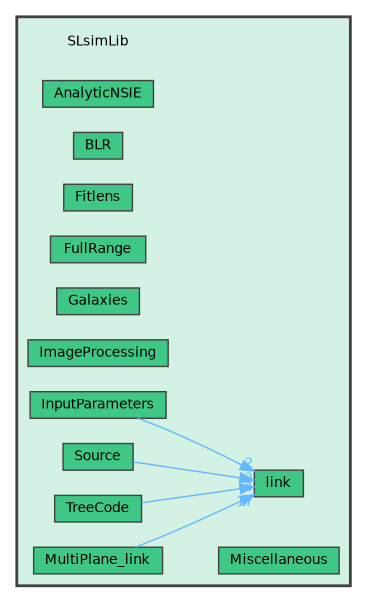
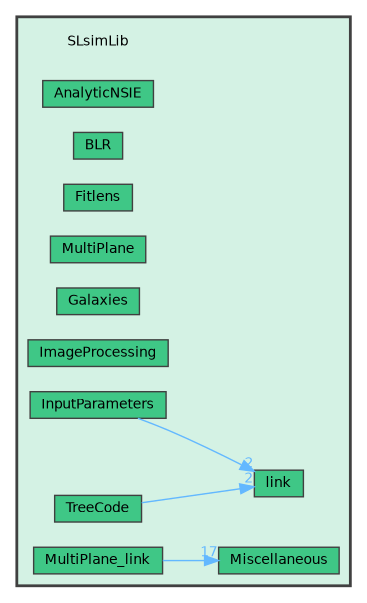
(98, 249) -> (98, 249)
(98, 457) -> none
(189, 525) -> (184, 561)
